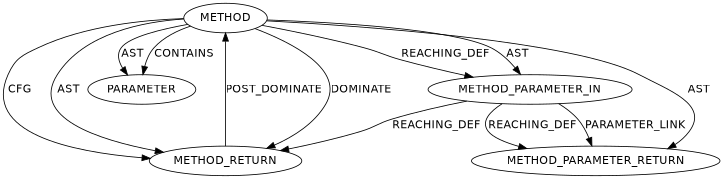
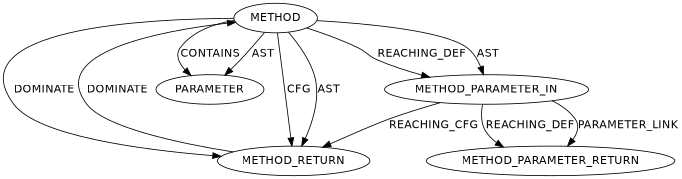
(508, 43) -> none
(274, 89) -> (118, 89)
(437, 125) -> (434, 125)
